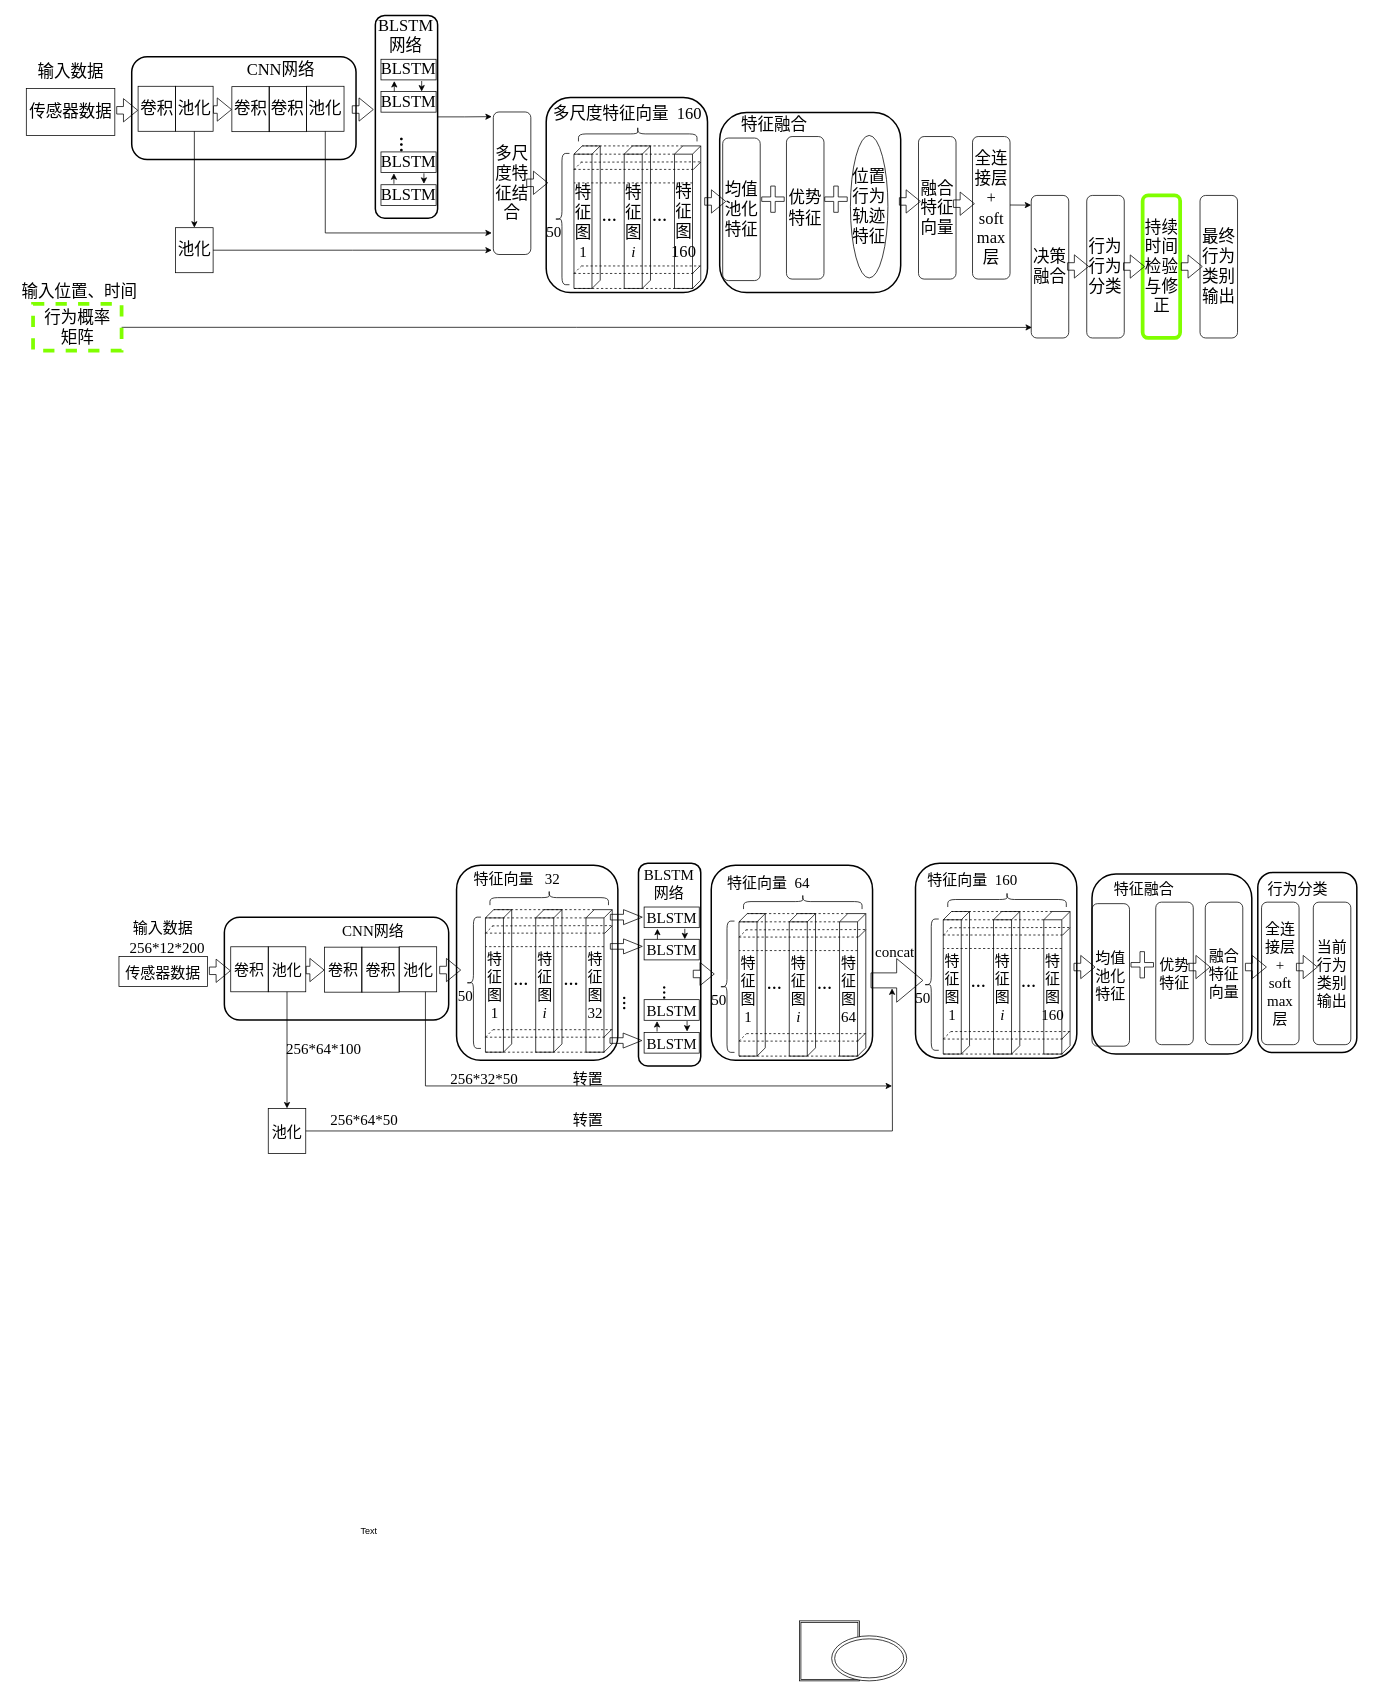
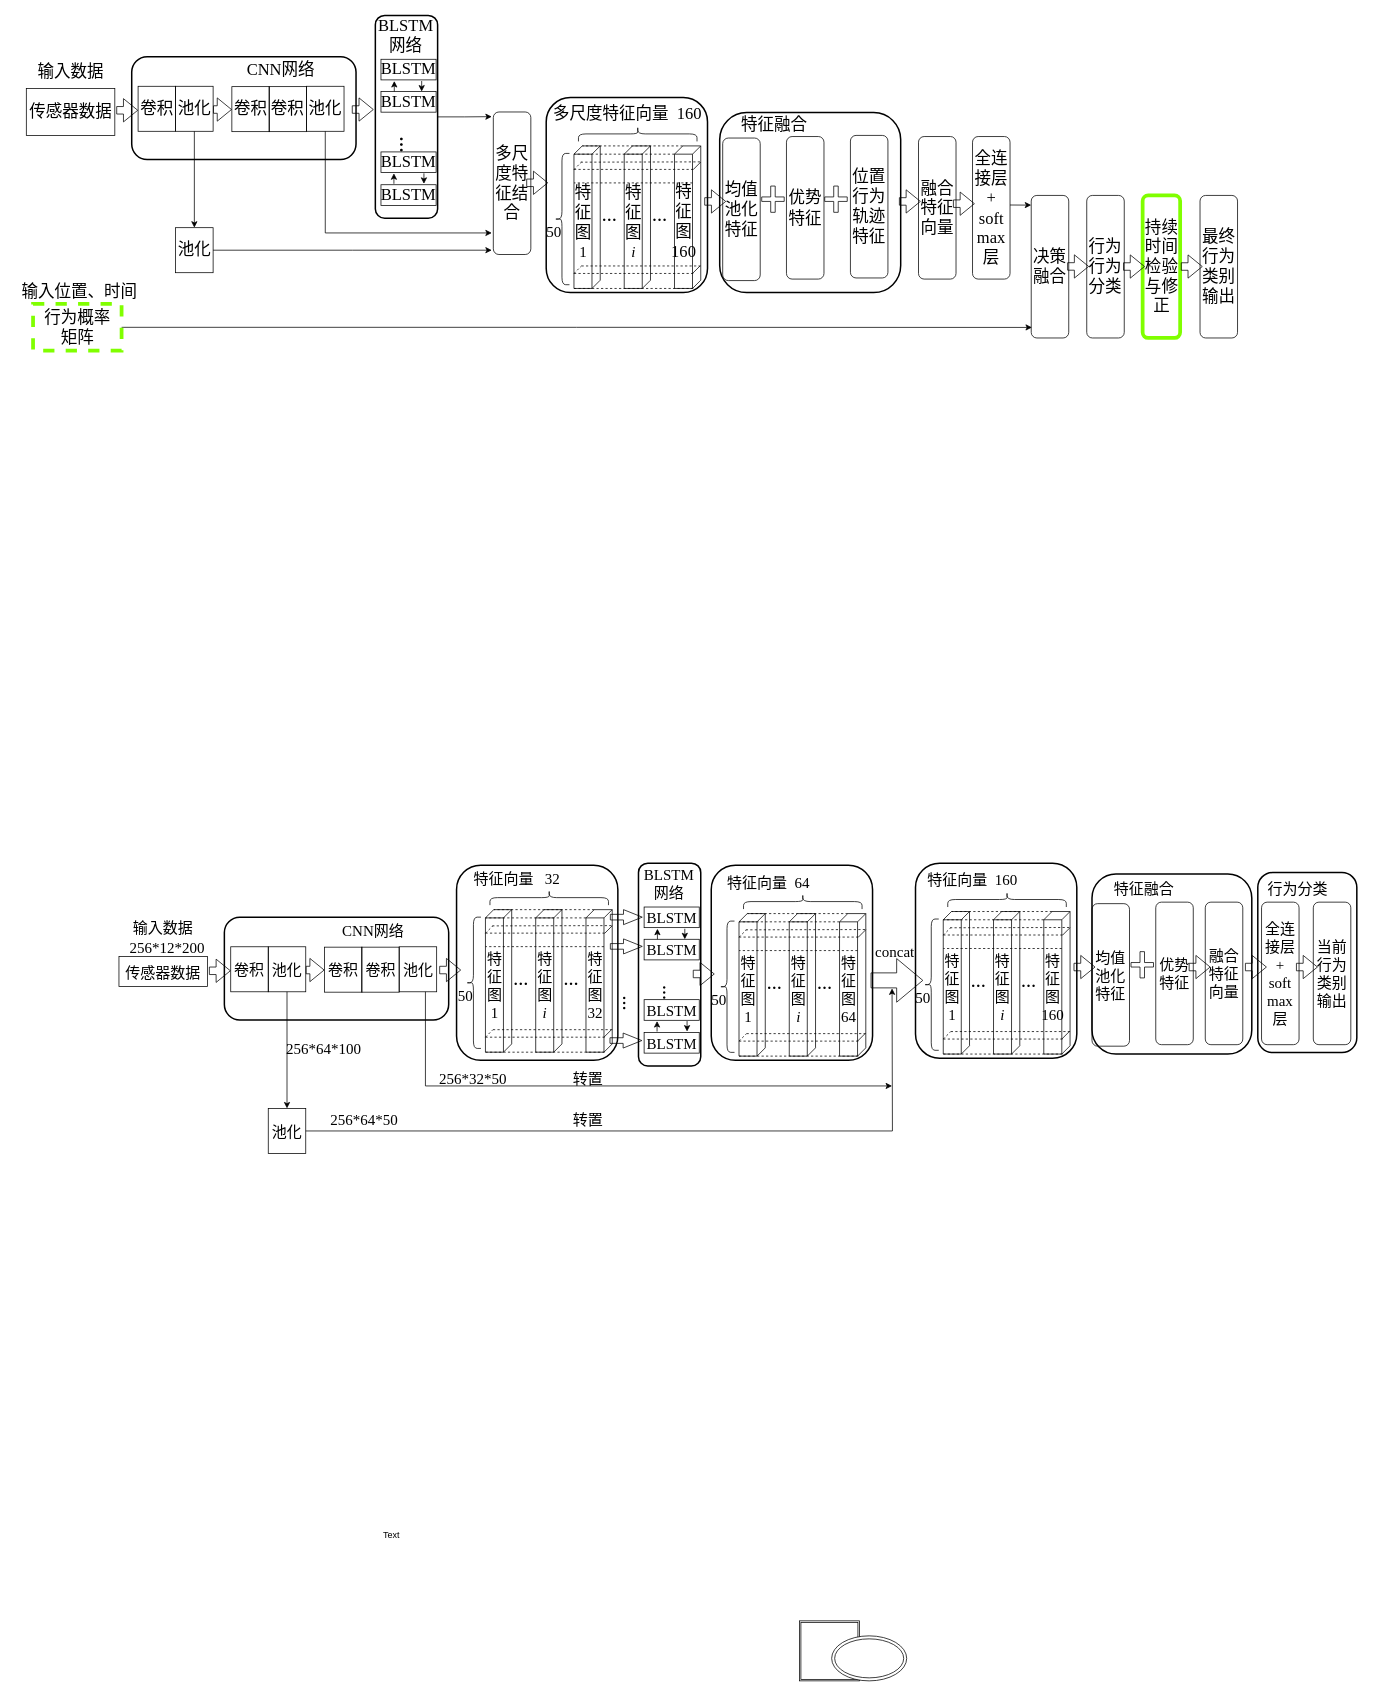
(869, 207) -> (869, 207)
(484, 1078) -> (473, 1078)
(369, 1531) -> (391, 1535)
